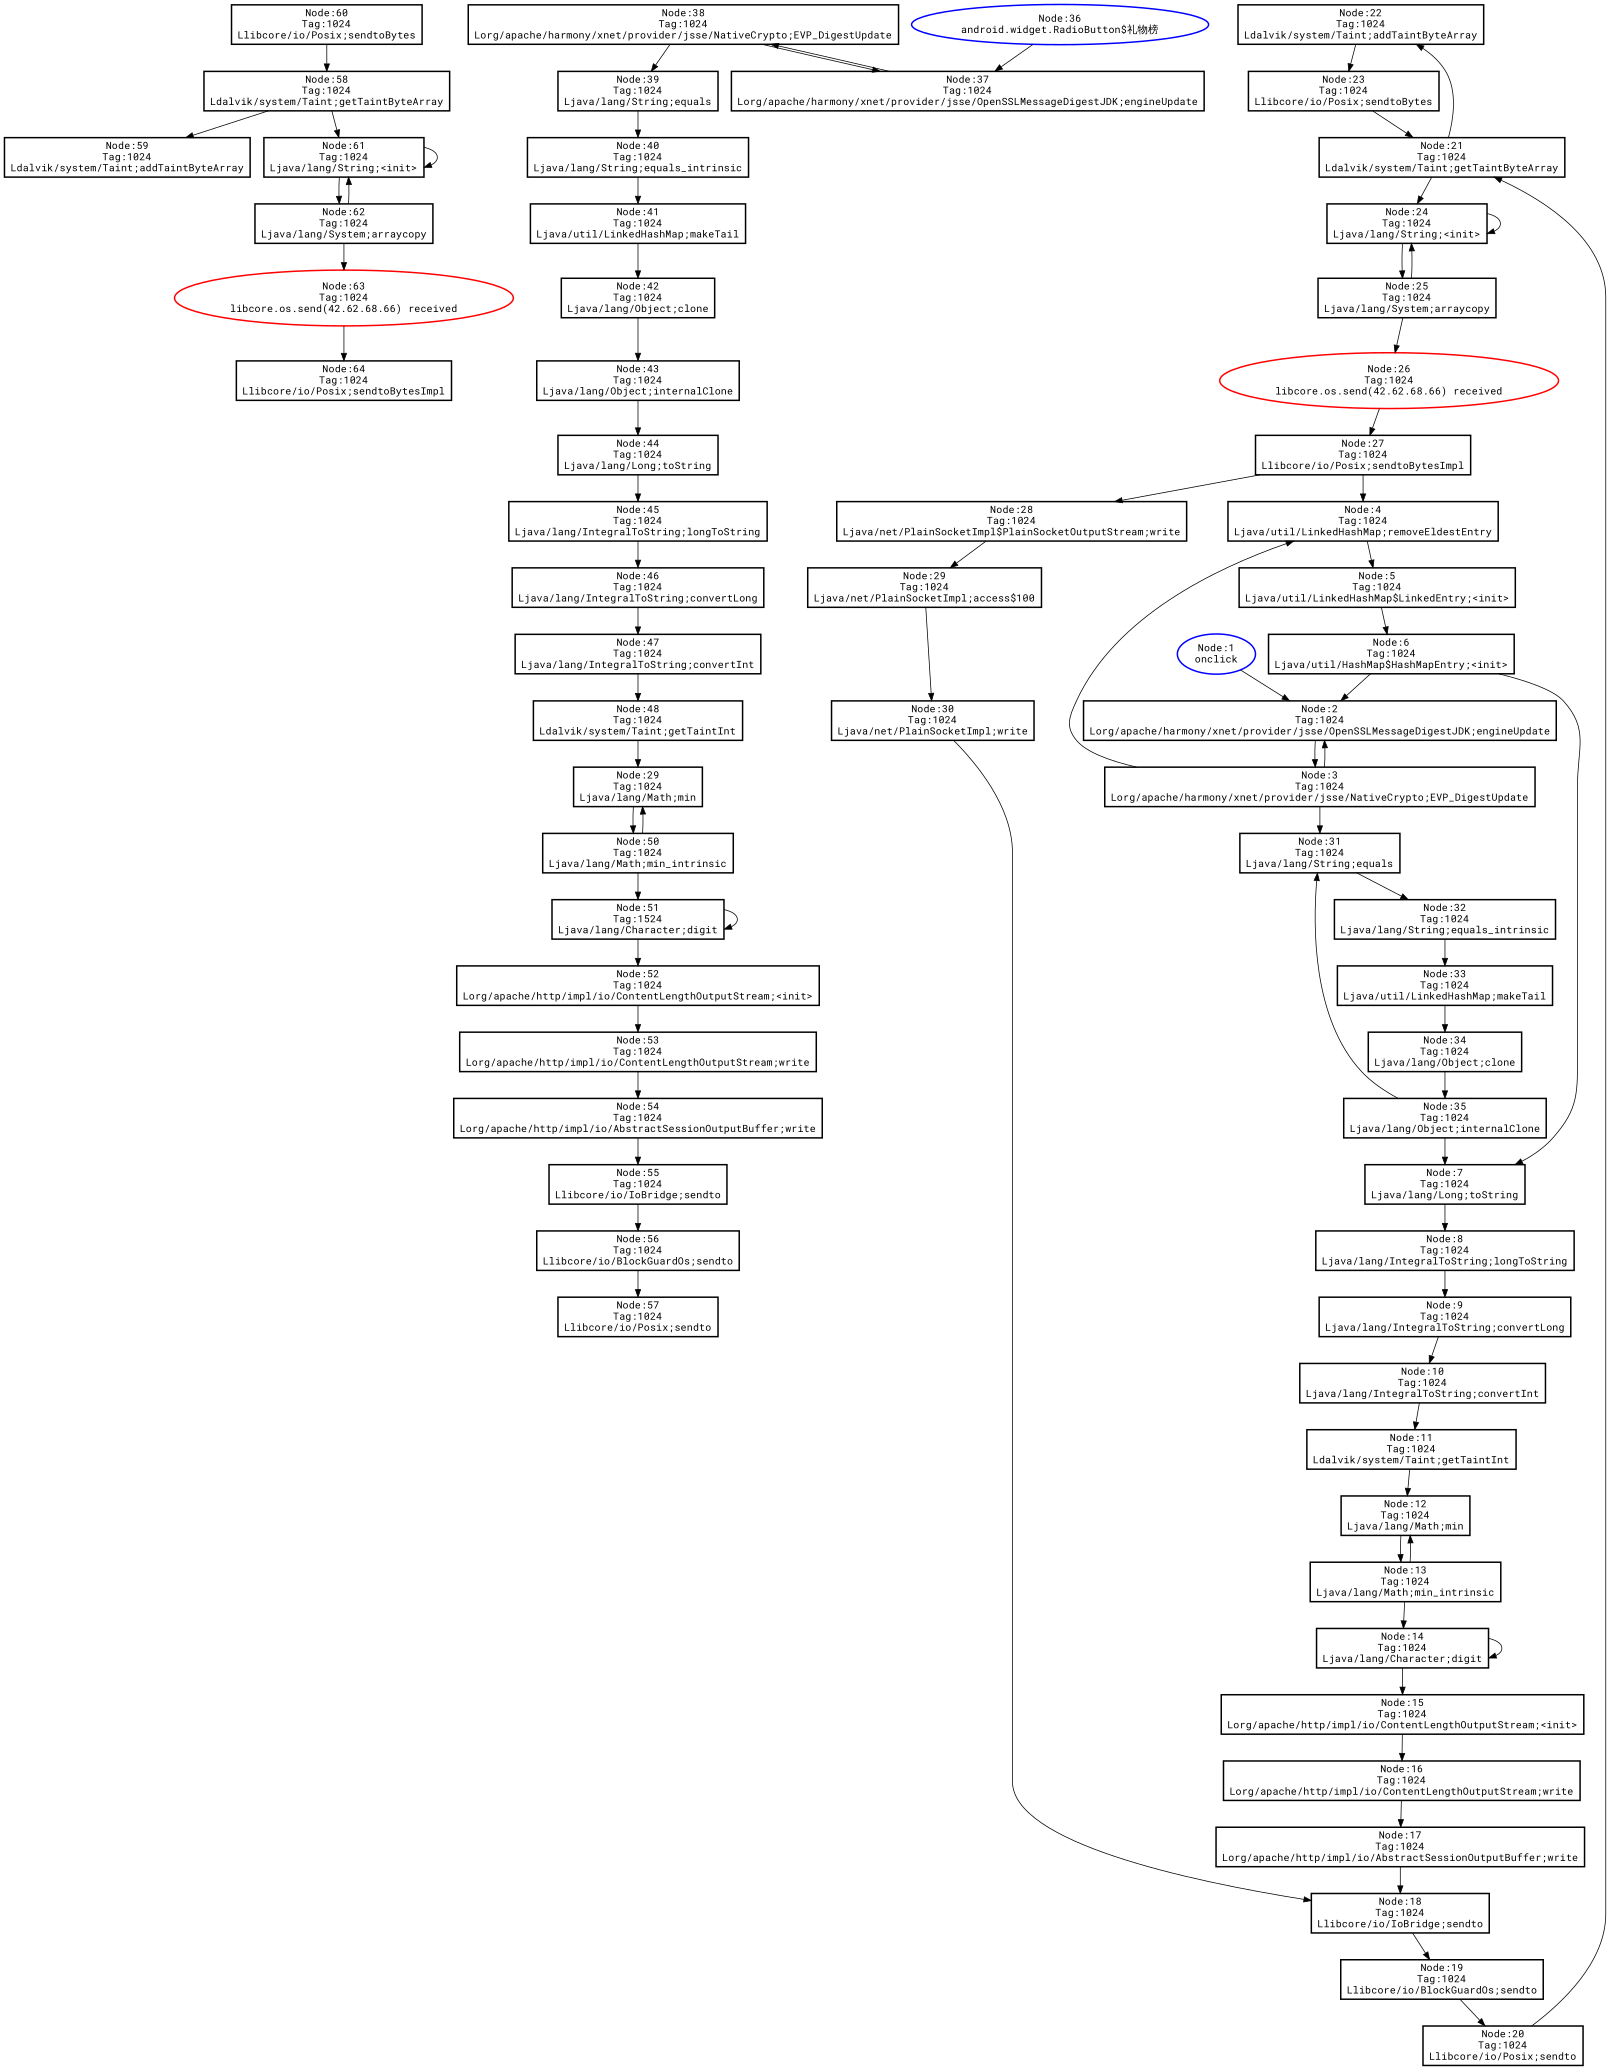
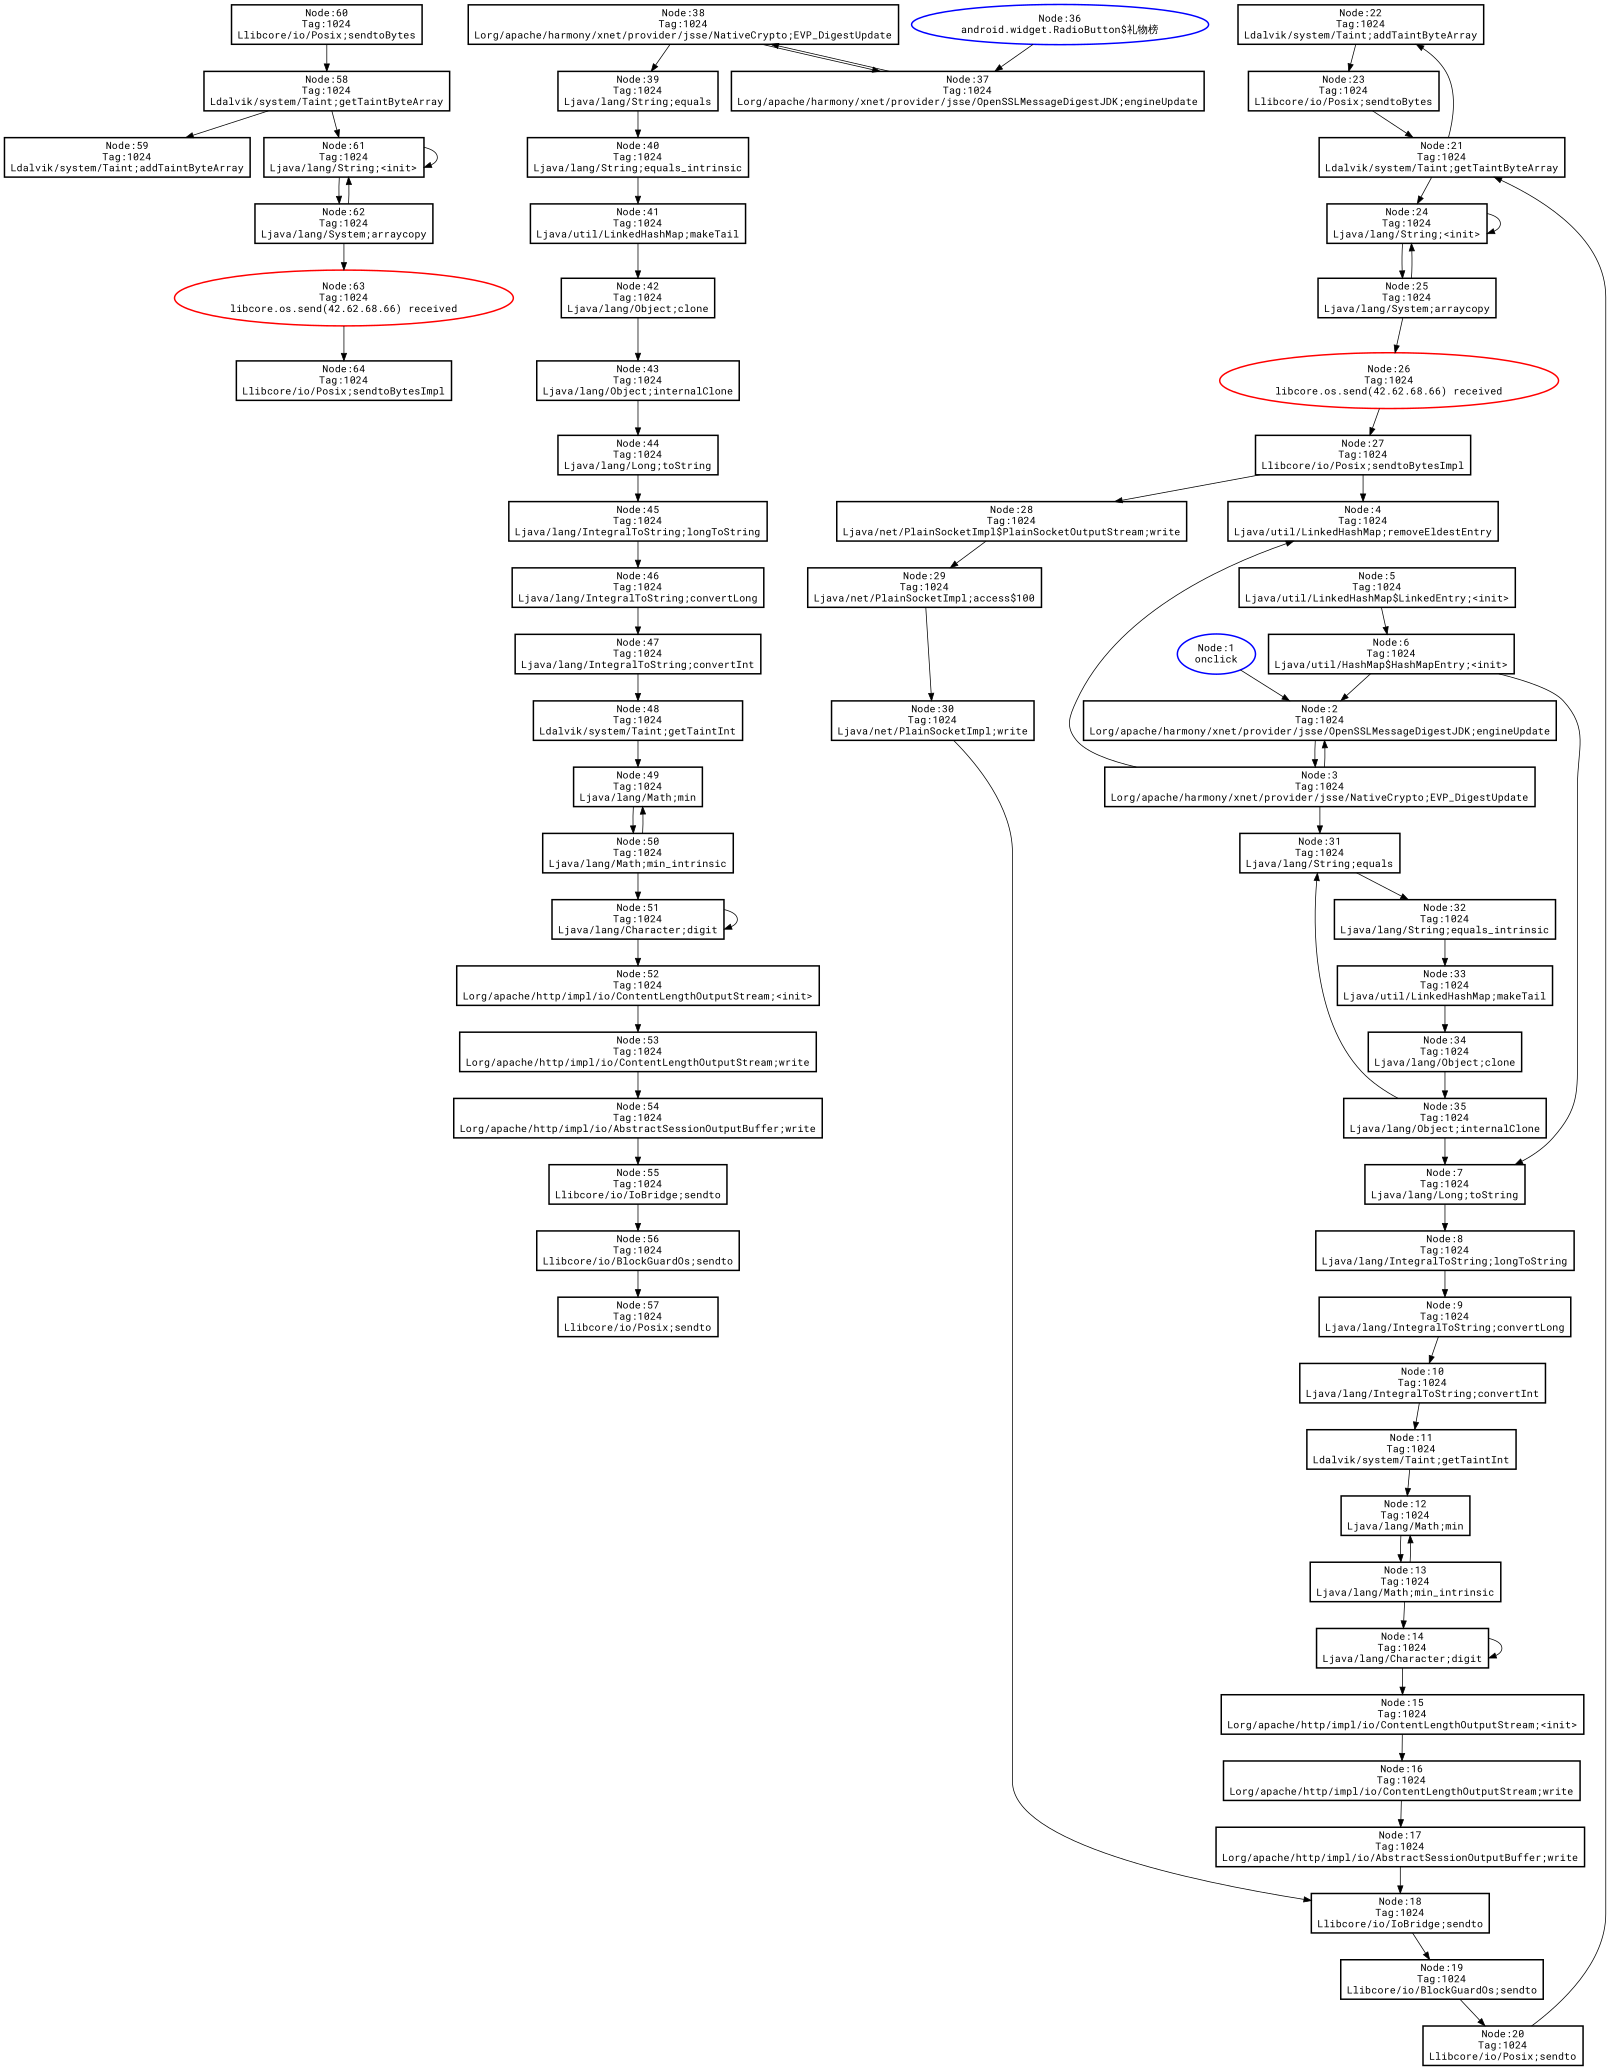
(1369, 551) -> none
(638, 787) -> (638, 787)
(638, 919) -> (638, 919)
